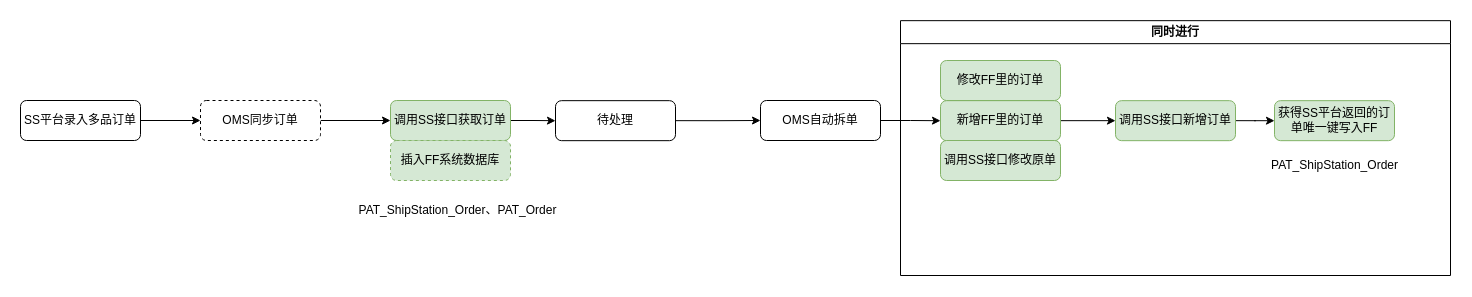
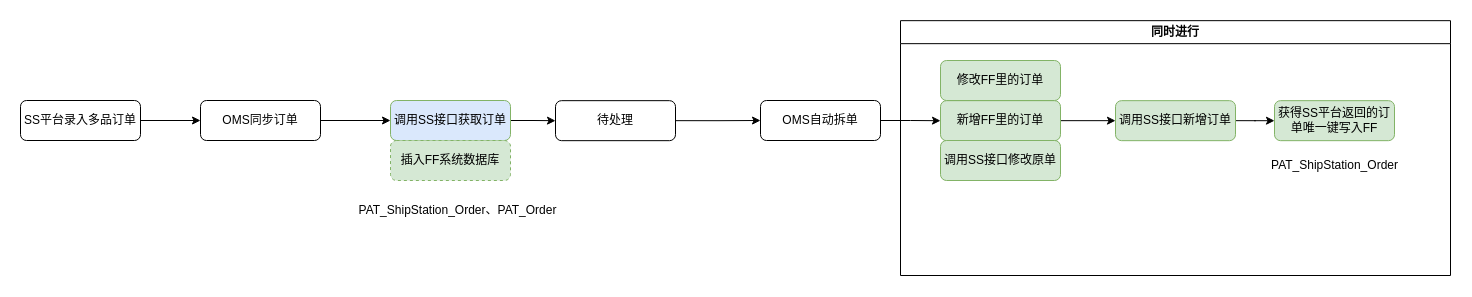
(261, 120) -> (261, 120)
(451, 120) -> (451, 120)
